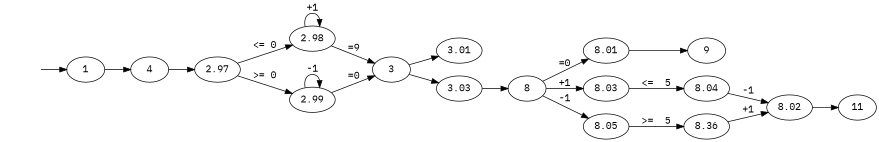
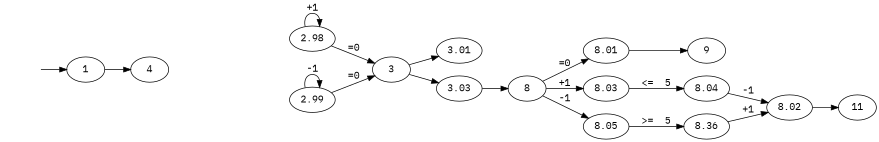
(354, 48) -> (354, 48)
(218, 70) -> none
